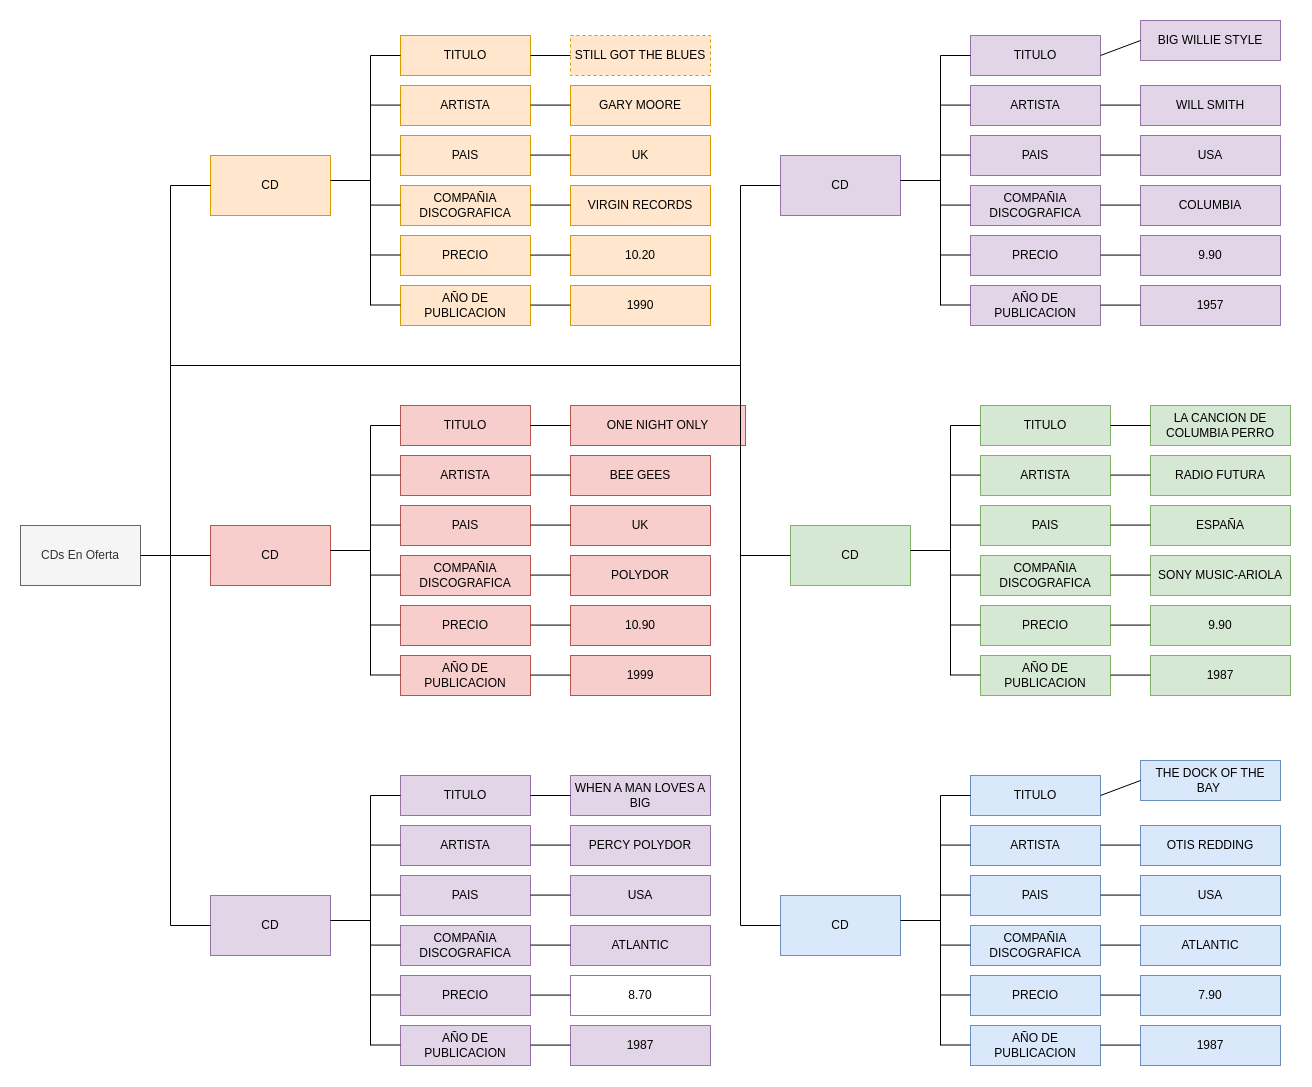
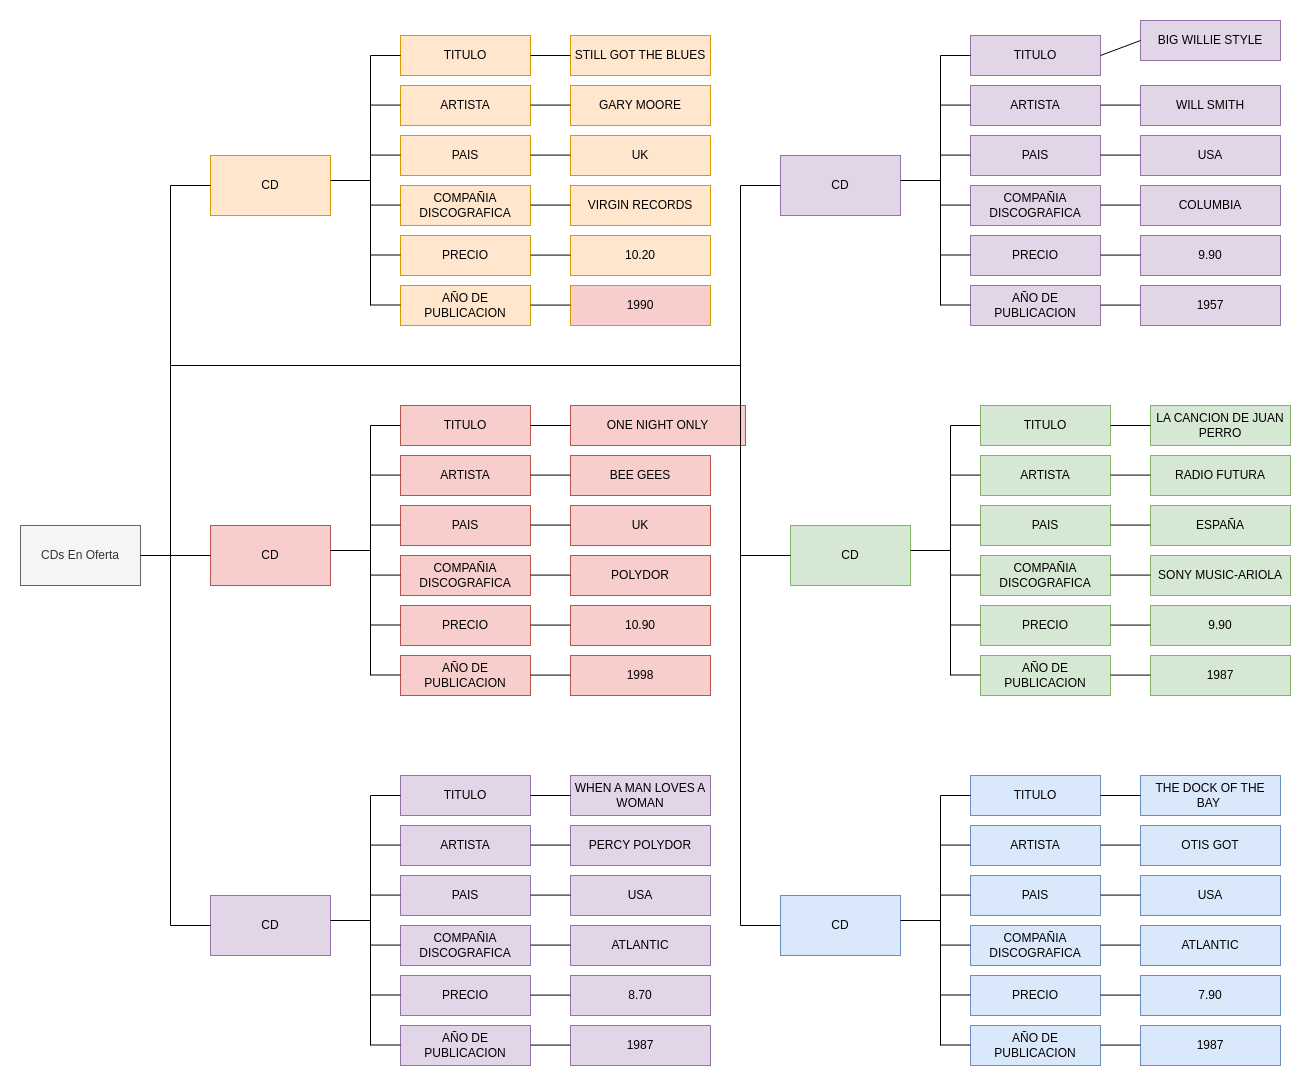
(641, 56) -> (641, 56)
(641, 306) -> (641, 306)
(1221, 426) -> (1221, 426)
(641, 676) -> (641, 676)
(1211, 781) -> (1211, 796)
(641, 796) -> (641, 796)
(1211, 846) -> (1211, 846)
(641, 996) -> (641, 996)
